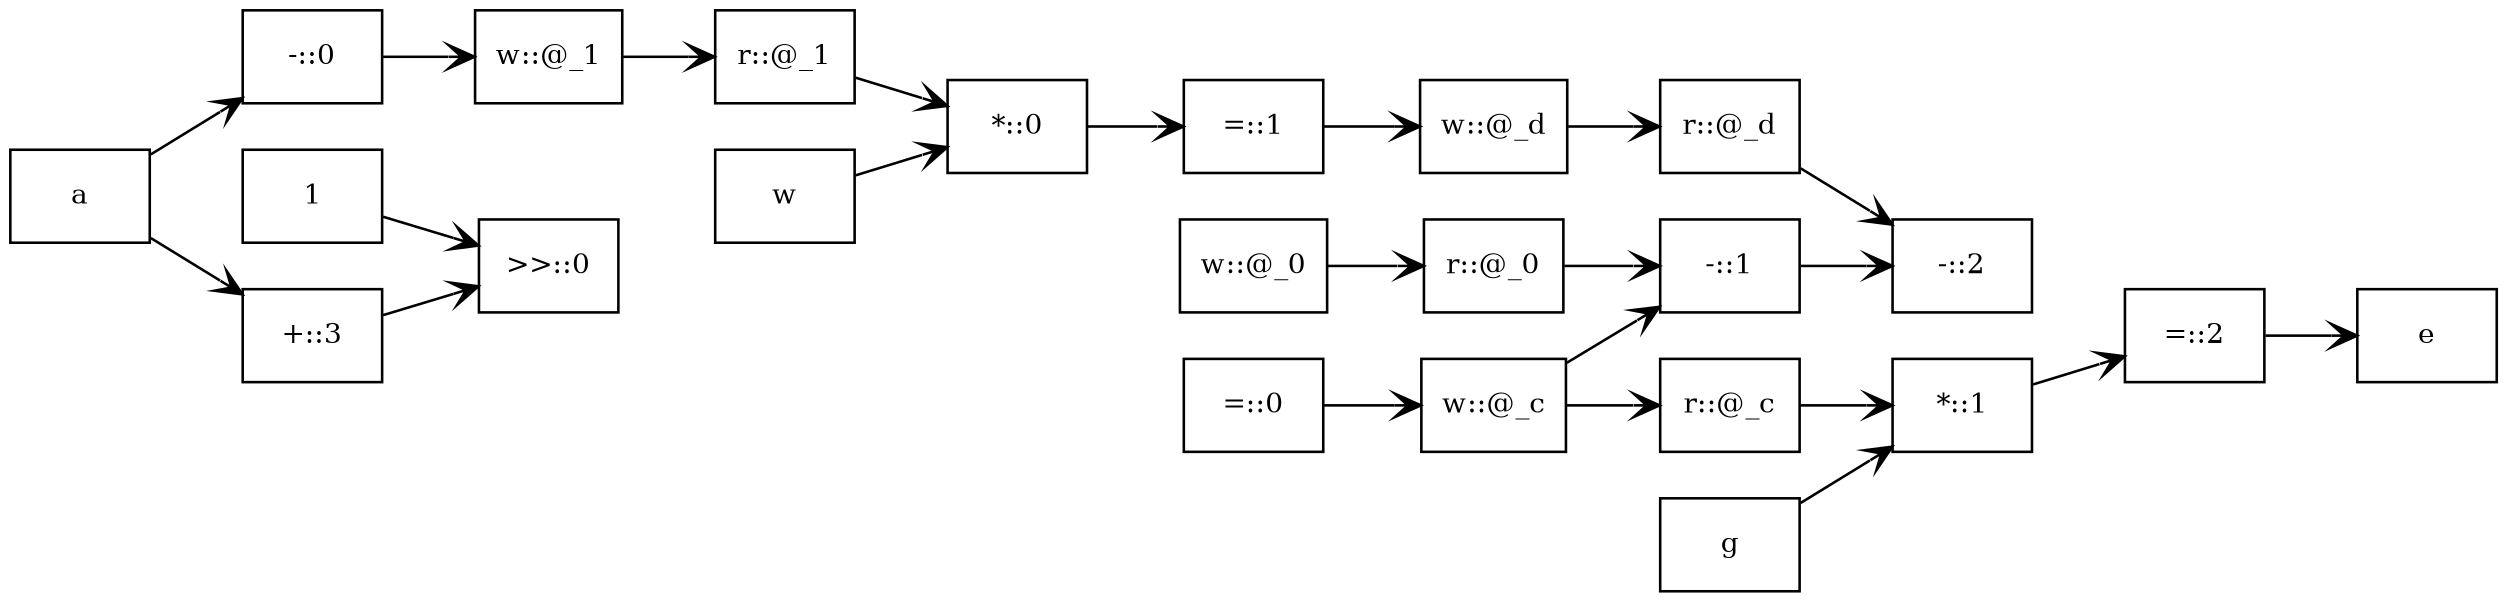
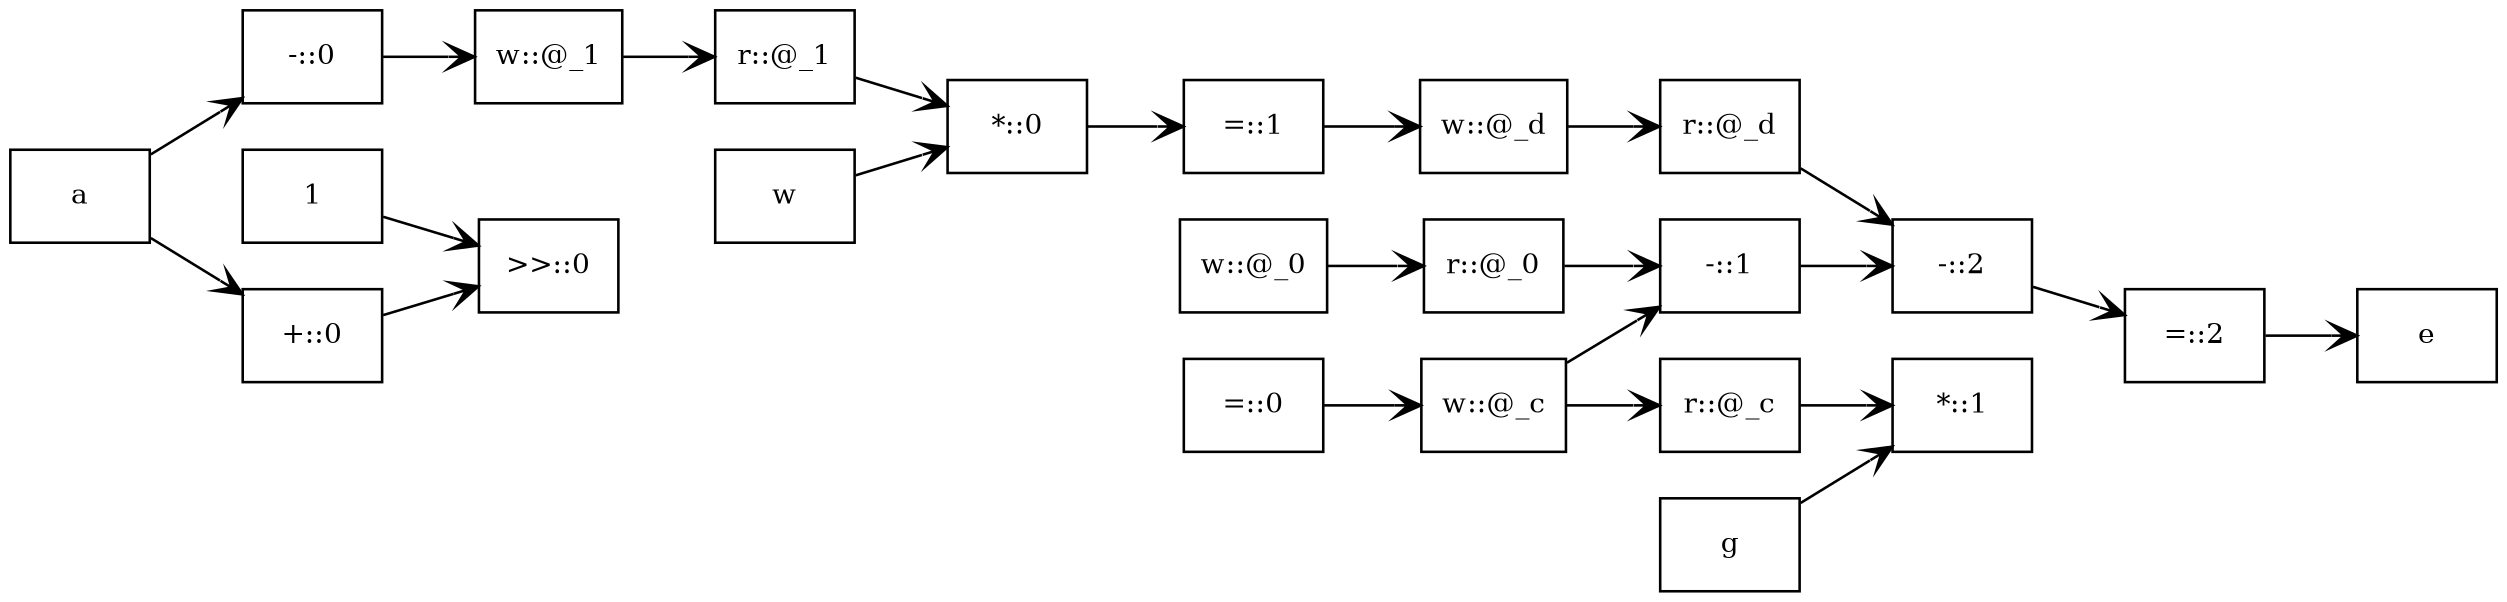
(312, 336) -> (312, 336)
(2066, 374) -> (2066, 297)
